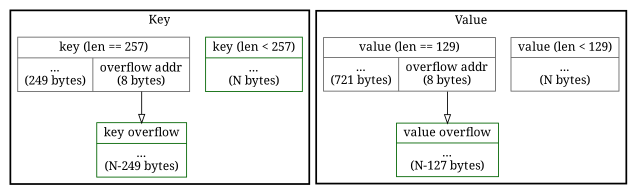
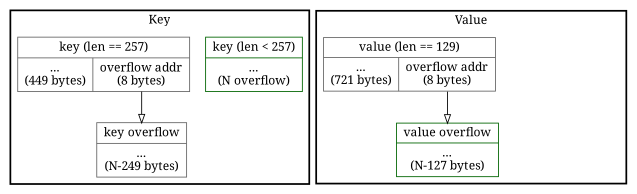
(565, 64) -> none
(55, 81) -> (55, 81)
(254, 81) -> (254, 81)
(142, 150) -> (142, 150)
